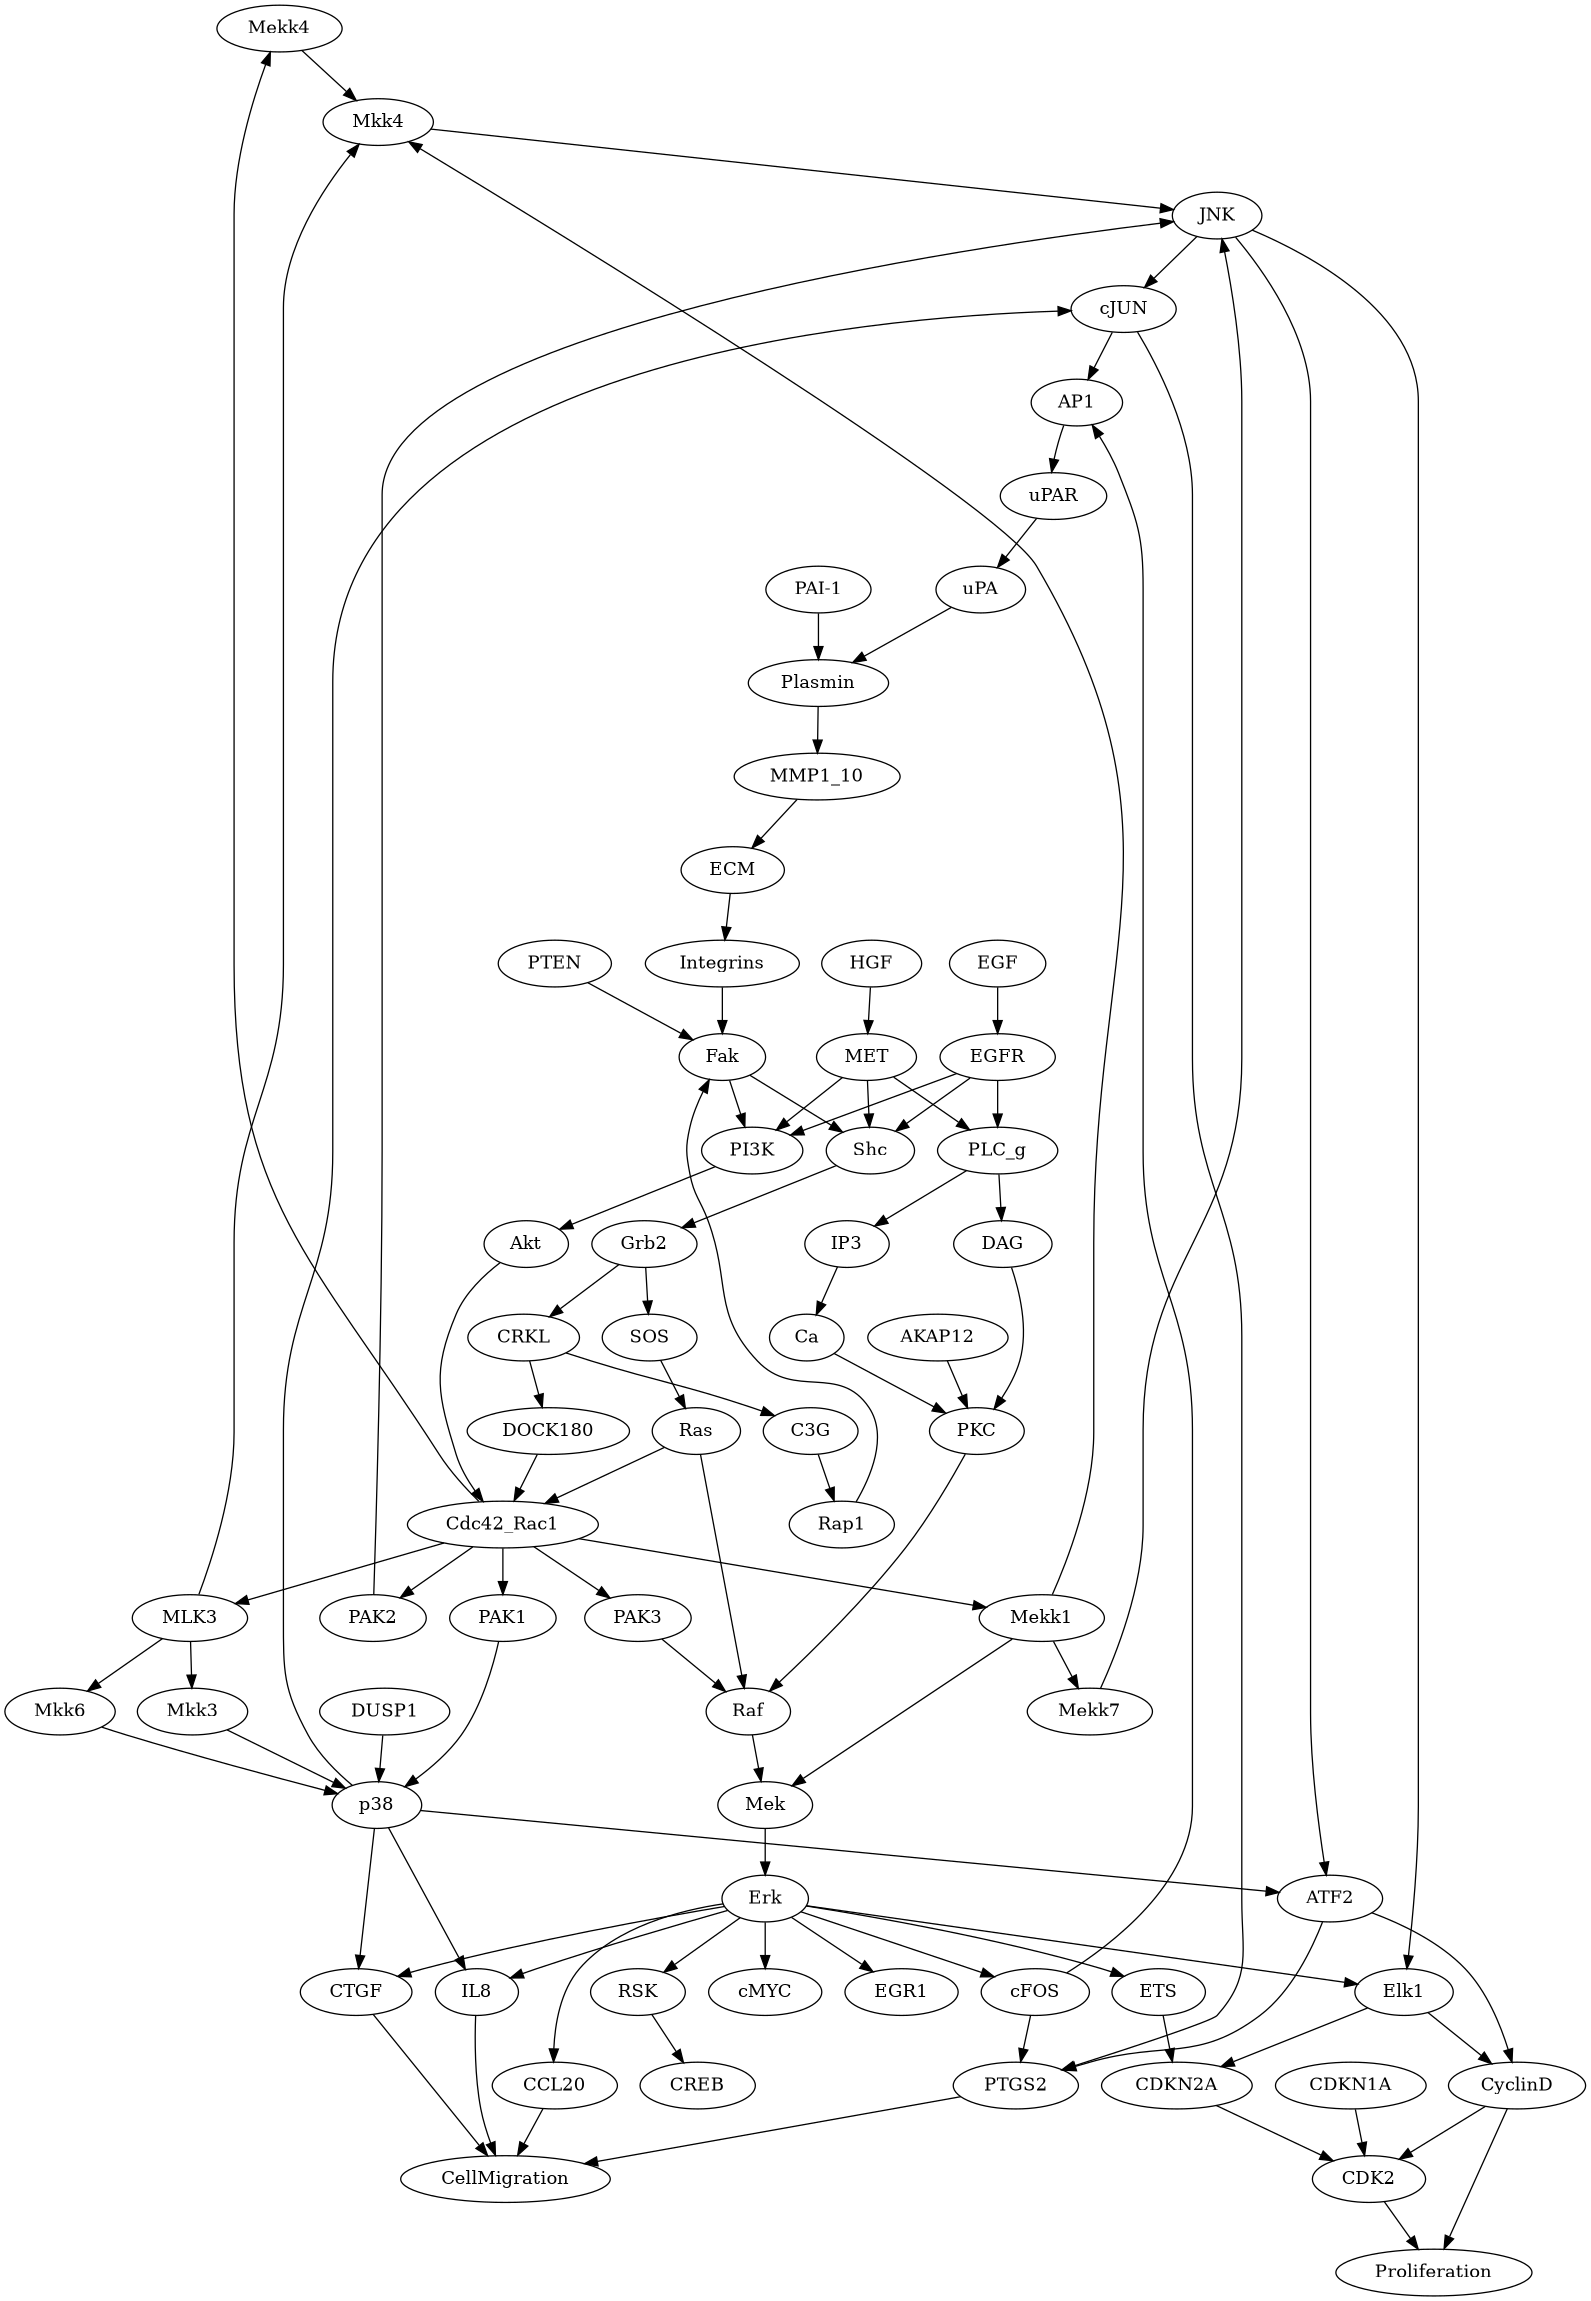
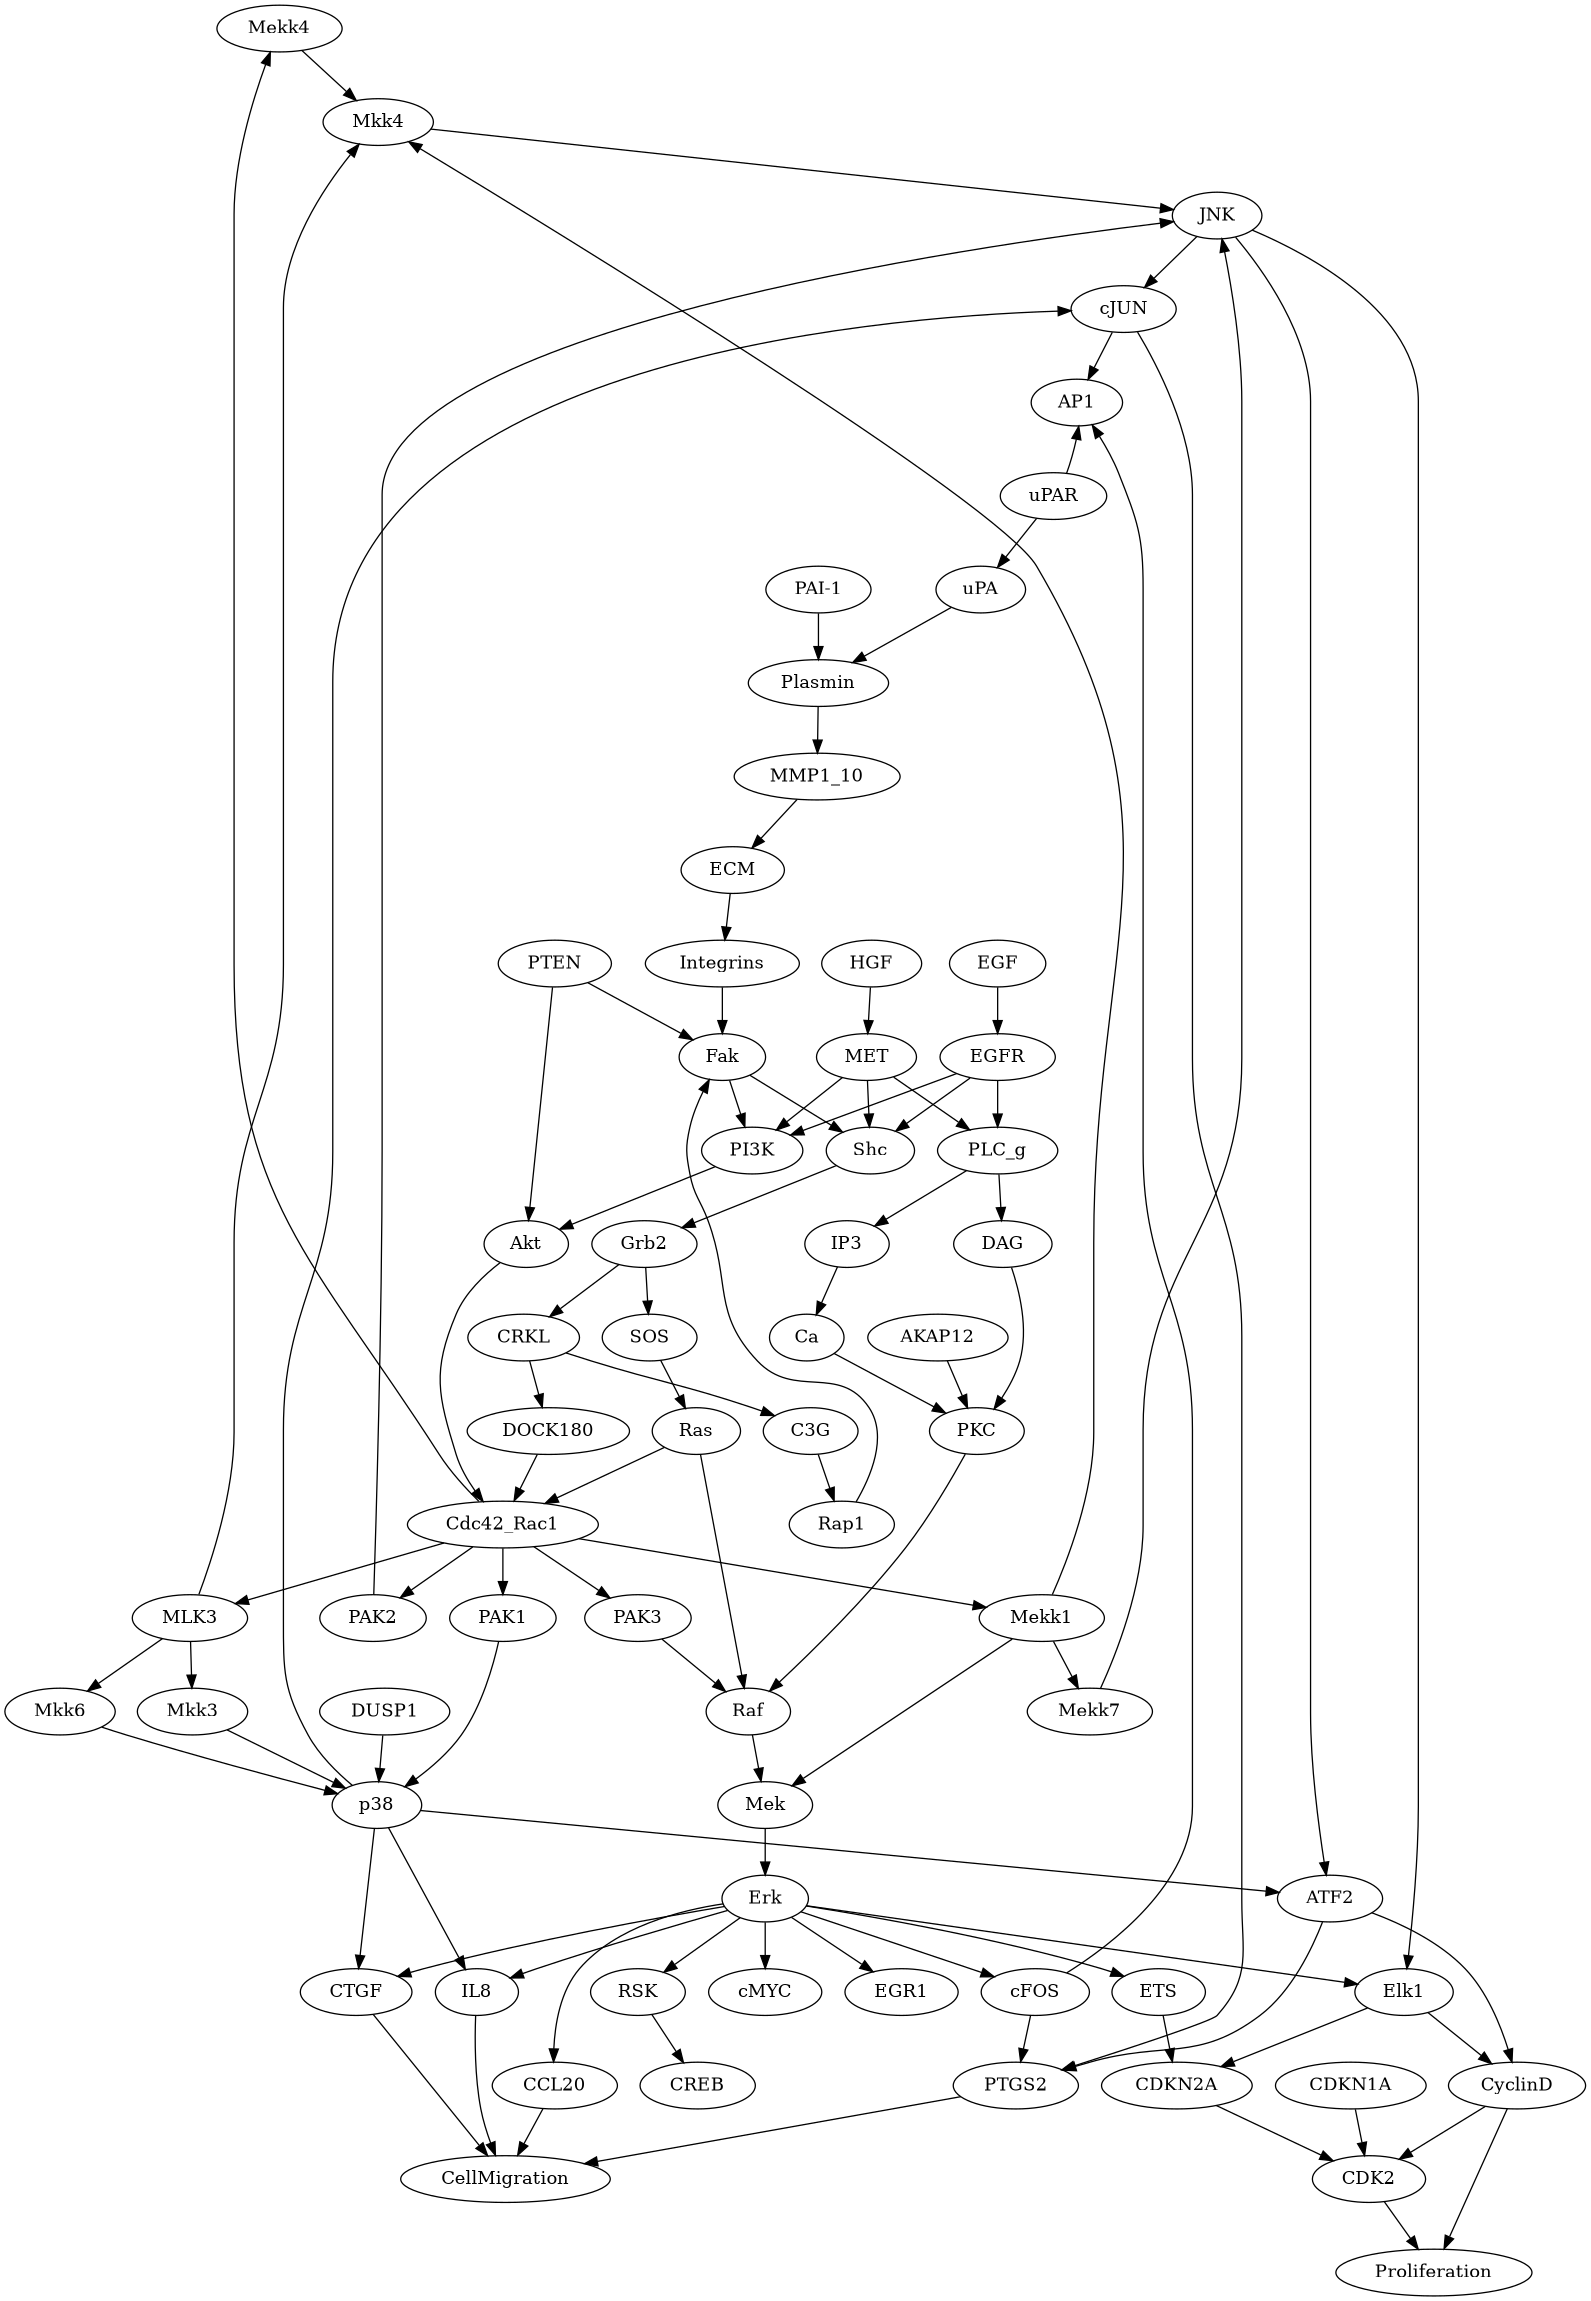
(1058, 442) -> (1072, 456)
none -> (541, 1097)
